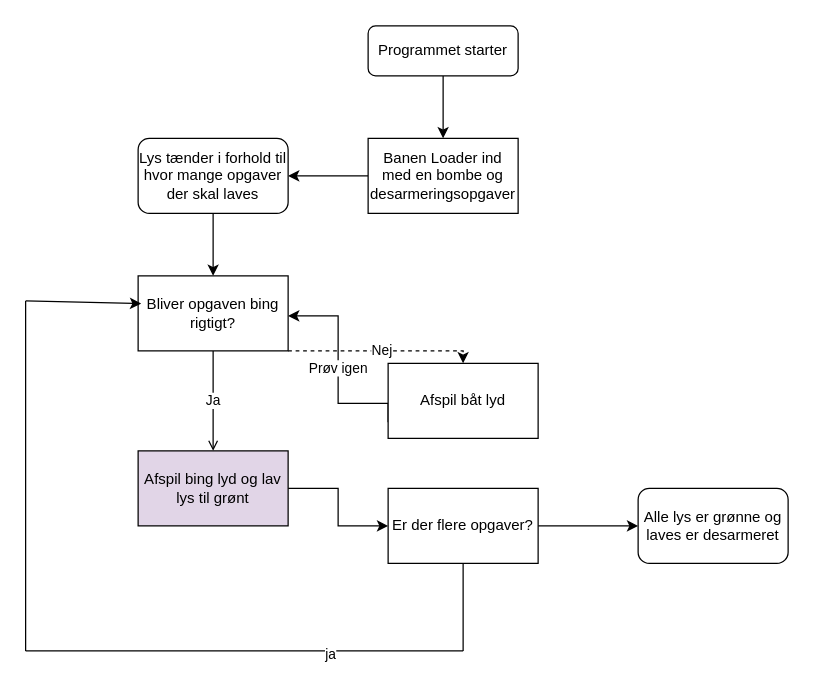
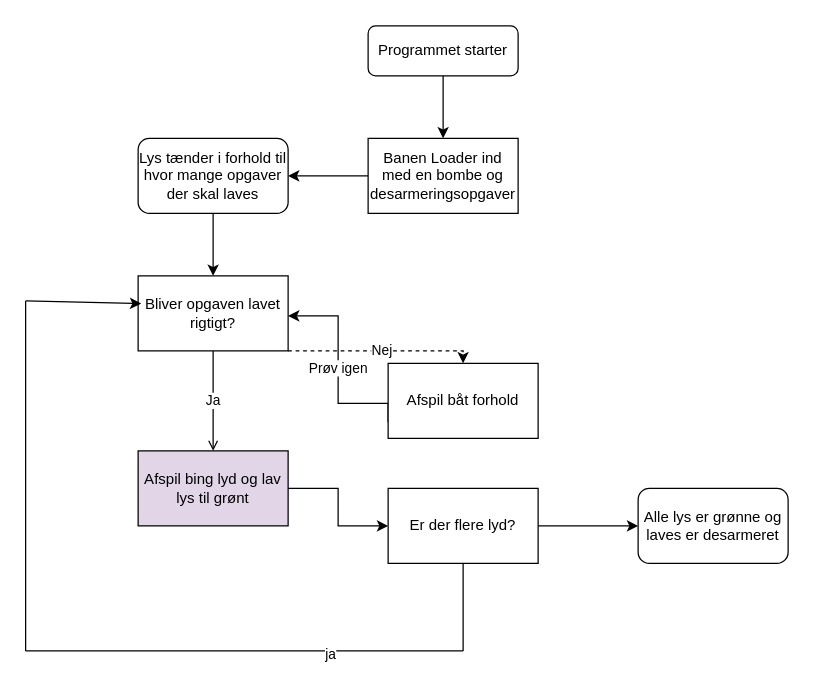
(213, 313) -> (213, 313)
(463, 401) -> (463, 401)
(463, 526) -> (463, 526)
